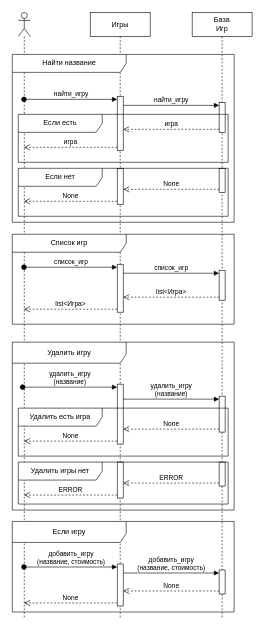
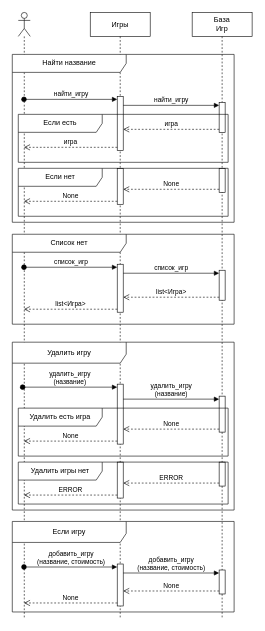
(69, 243) -> (69, 243)
